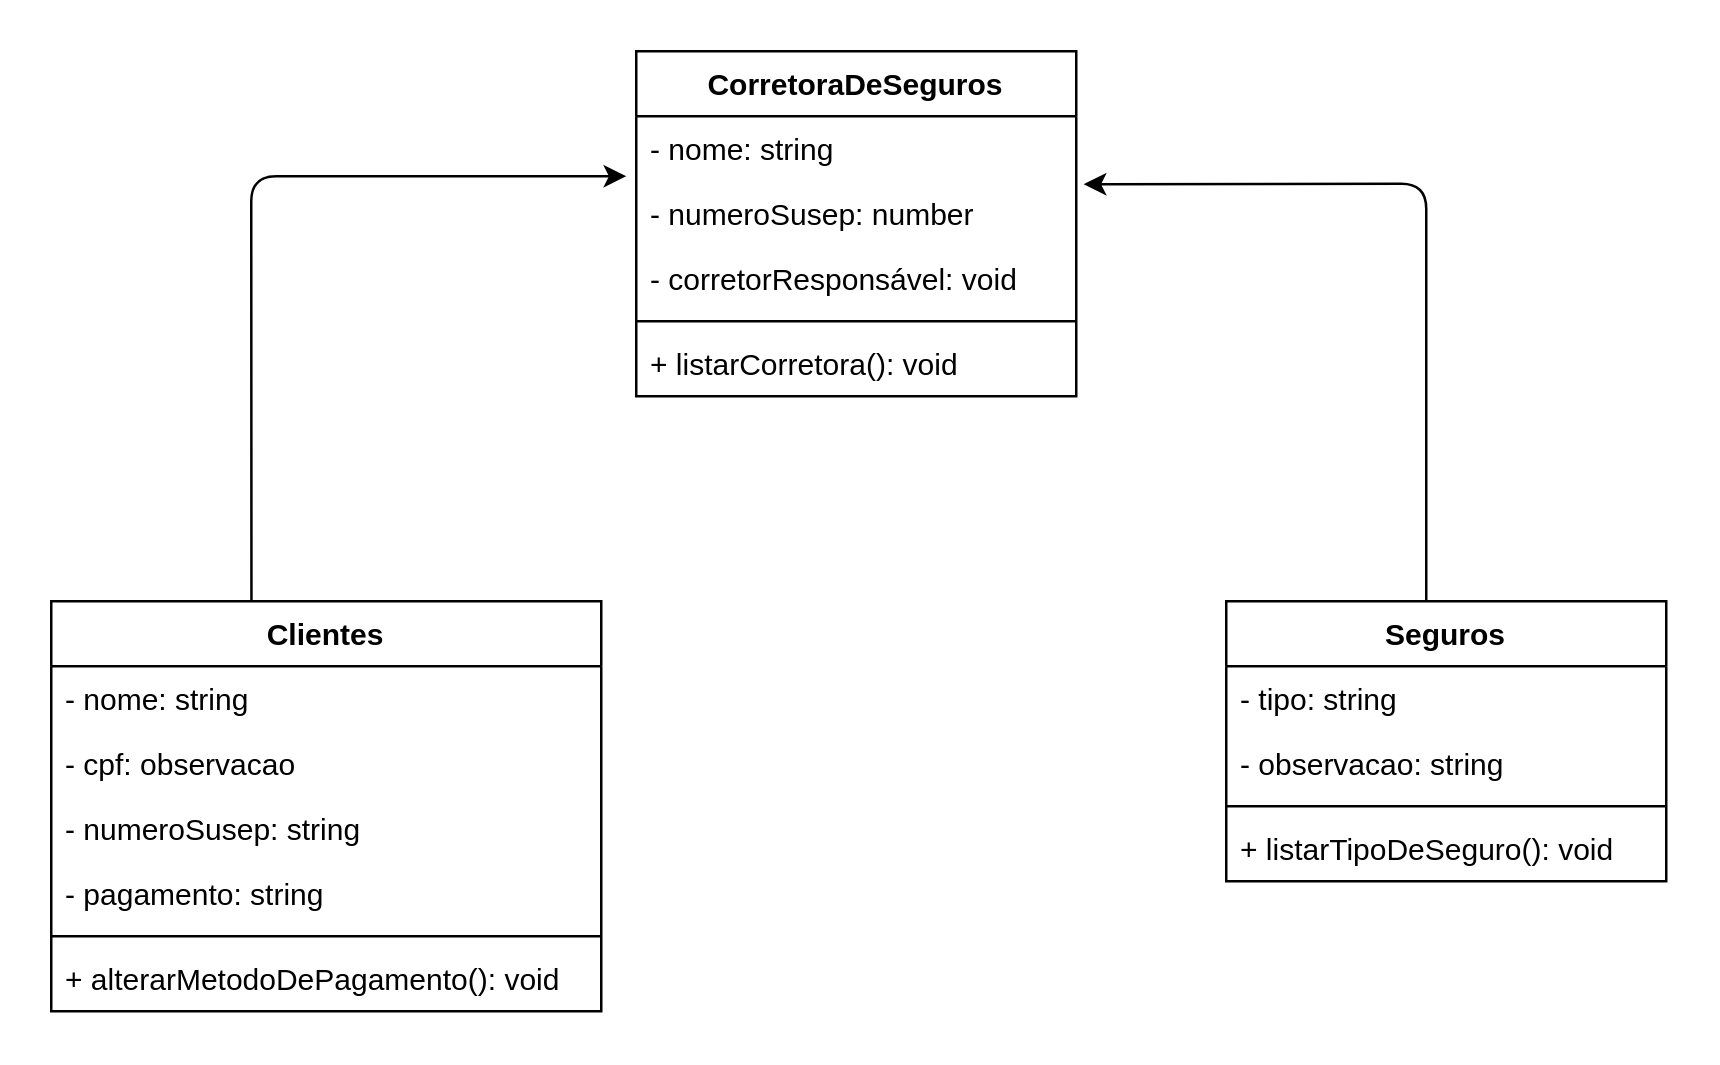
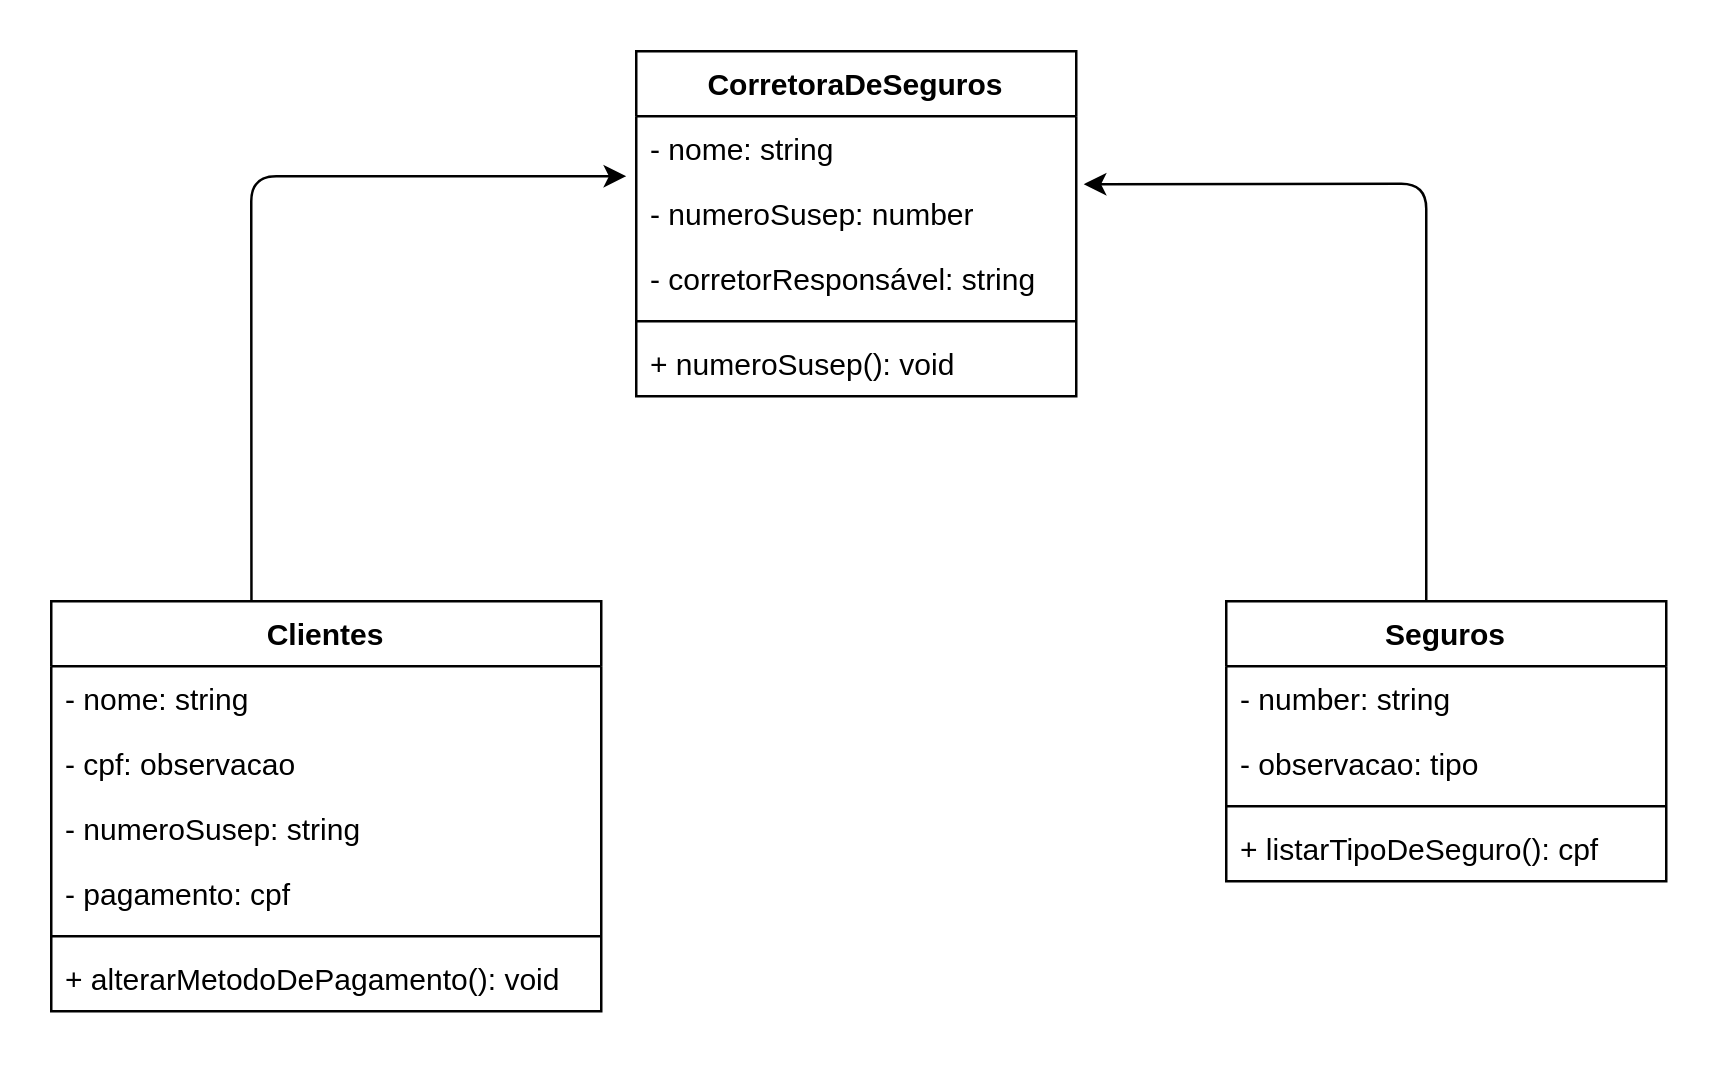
(857, 280) -> (874, 280)
(837, 365) -> (811, 365)
(1338, 700) -> (1359, 700)
(1392, 765) -> (1376, 765)
(1448, 850) -> (1443, 850)
(209, 895) -> (188, 895)
